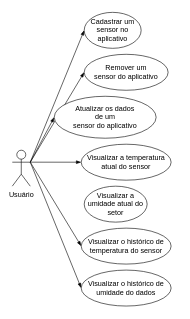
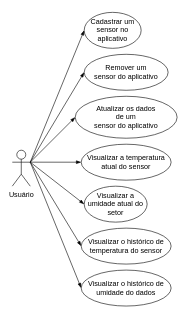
(105, 117) -> (126, 117)
none -> (57, 183)
